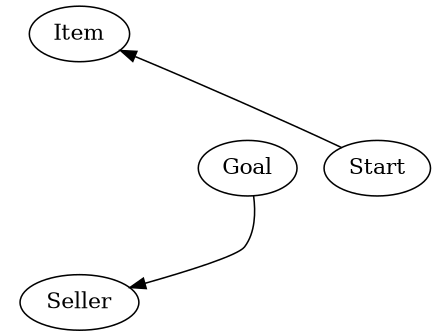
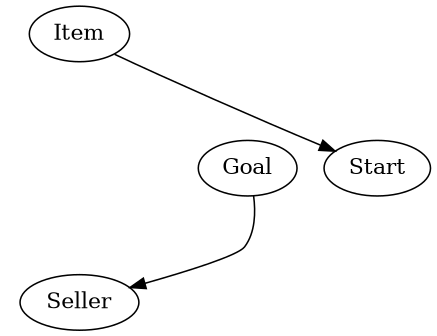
(239, 101) -> (217, 101)
